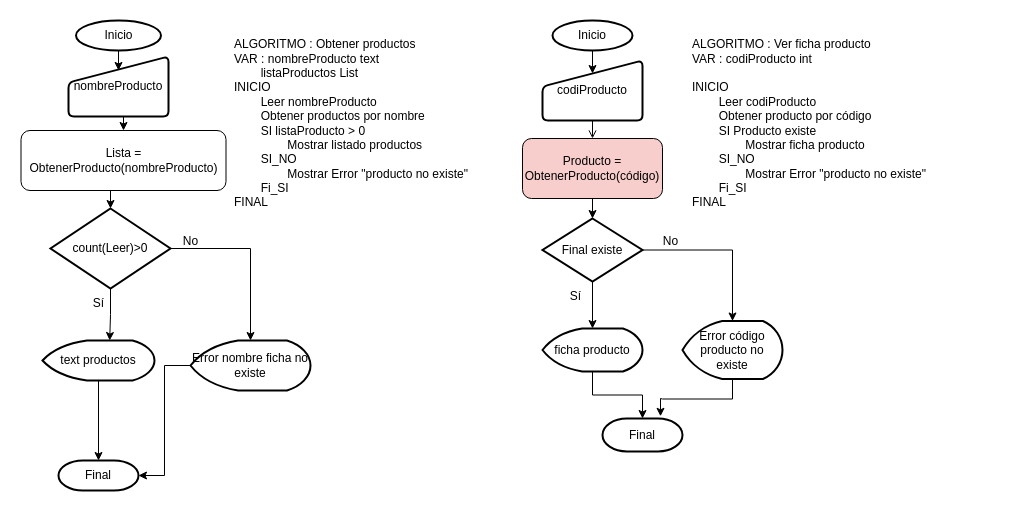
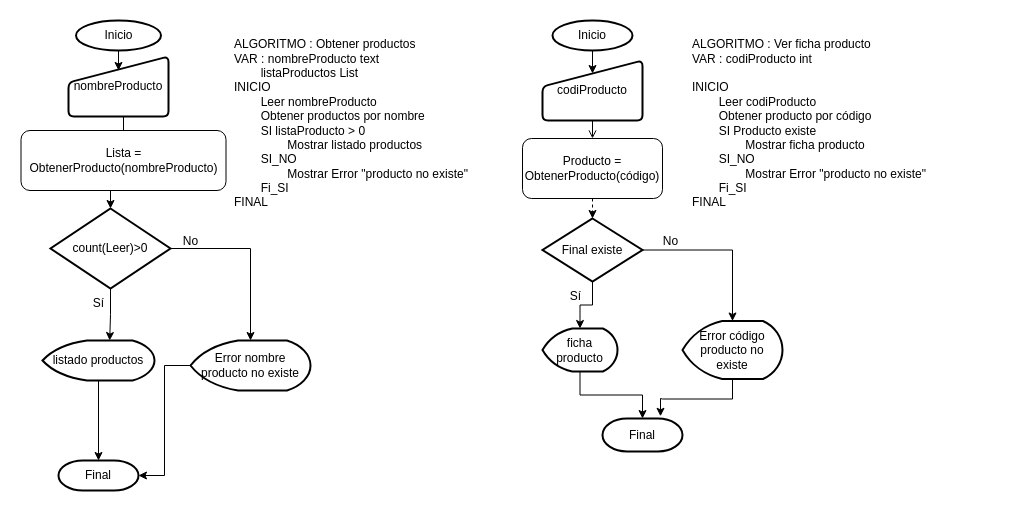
(124, 122) -> (124, 124)
(593, 169) -> (593, 169)
(593, 206) -> (593, 206)
(593, 350) -> (580, 350)
(99, 361) -> (99, 361)
(251, 366) -> (251, 366)
